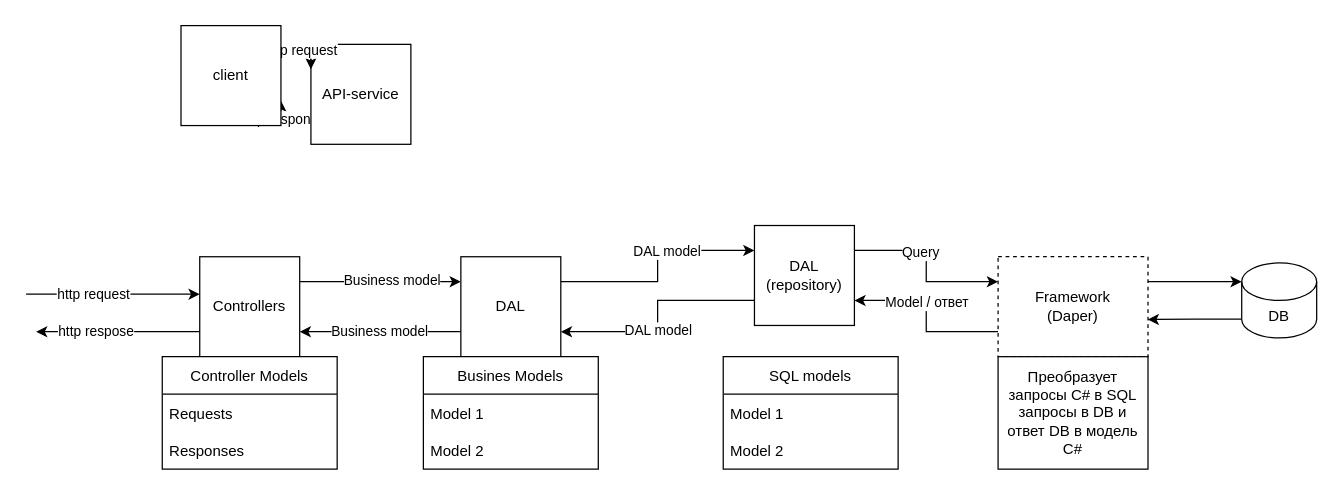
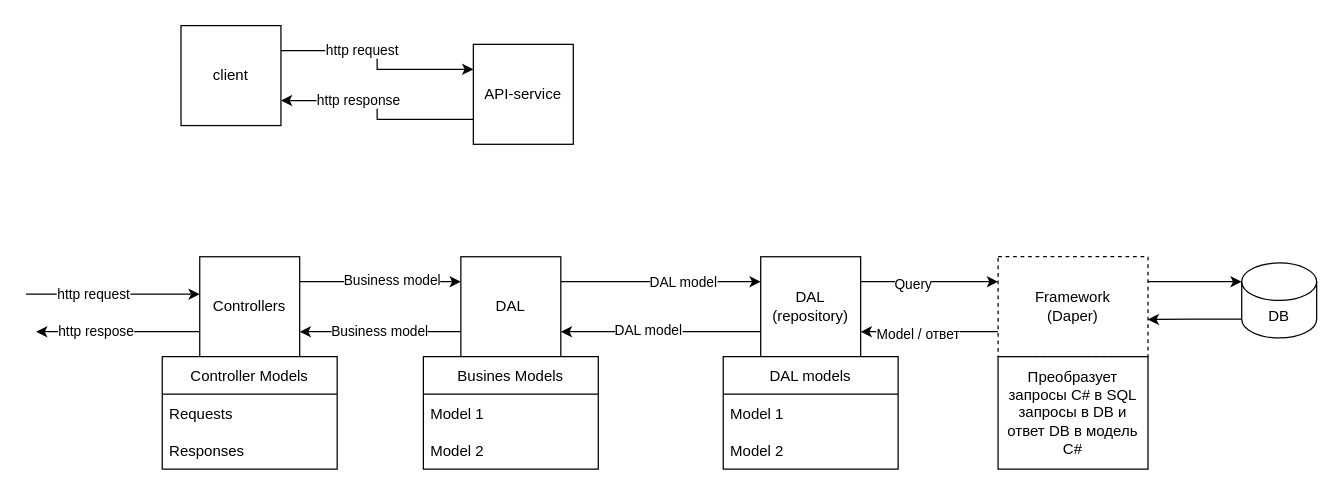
(361, 94) -> (523, 94)
(804, 276) -> (811, 307)
(810, 376) -> (810, 376)
